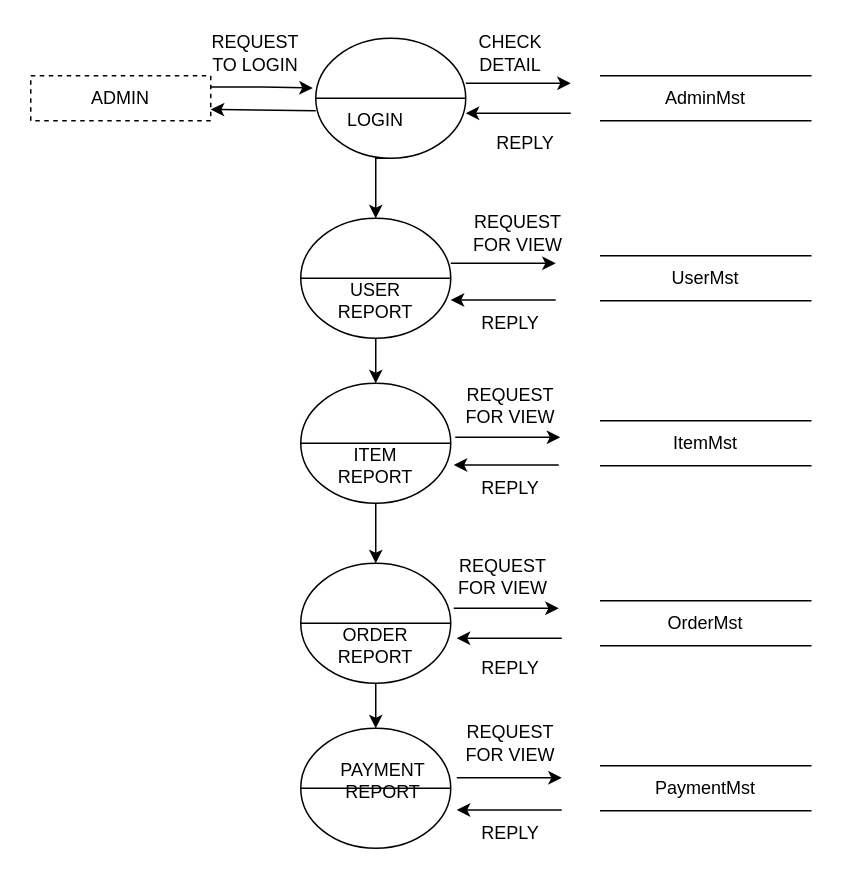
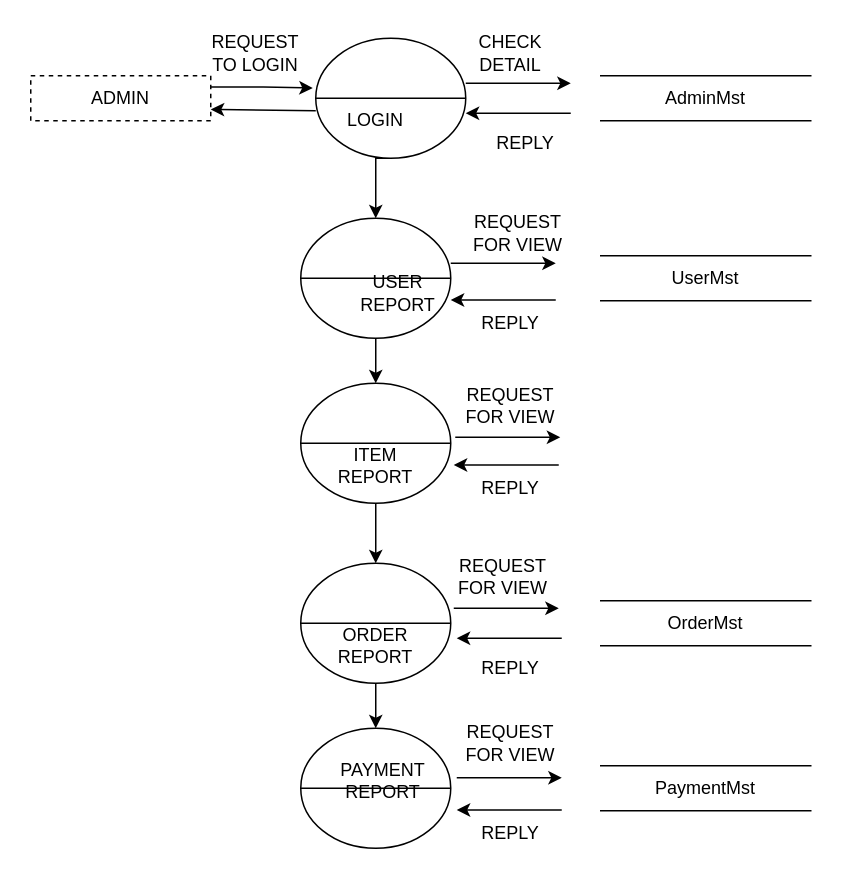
(376, 301) -> (398, 293)
(706, 443) -> none
